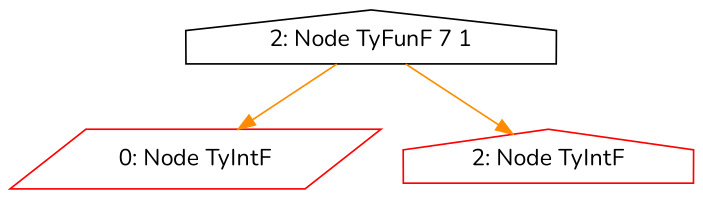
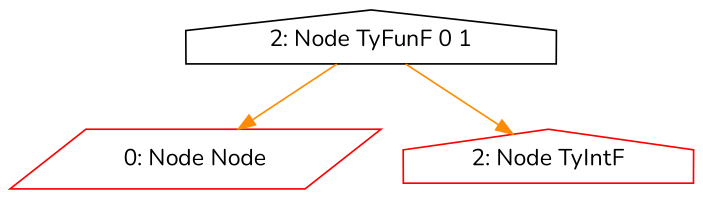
(371, 40) -> (371, 40)
(195, 159) -> (195, 159)
